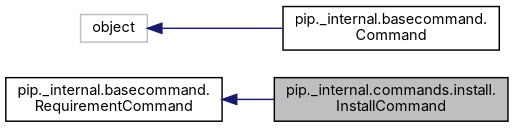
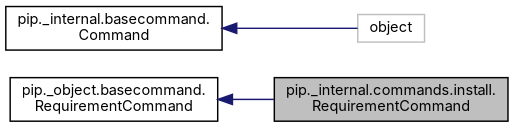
(222, 28) -> (297, 28)
(114, 99) -> (114, 99)
(391, 99) -> (391, 99)
